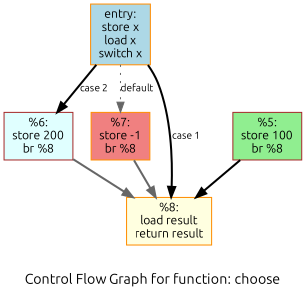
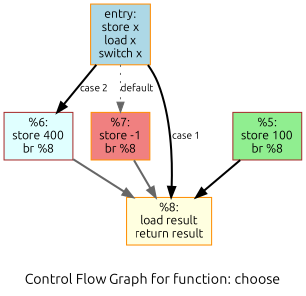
(38, 136) -> (38, 136)
